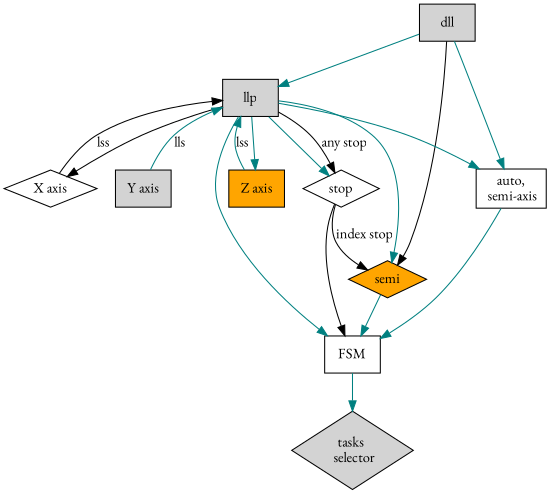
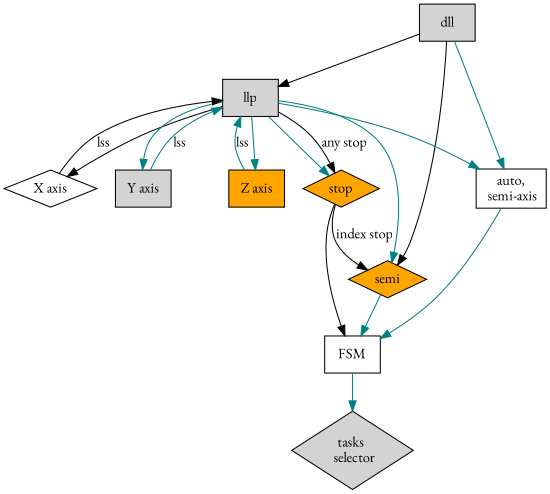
(354, 59) -> (354, 59)
(180, 143) -> (180, 143)
(341, 189) -> (341, 189)
(233, 236) -> (173, 119)
